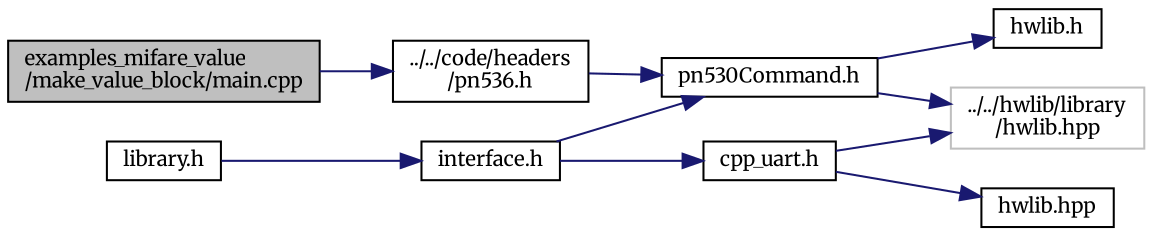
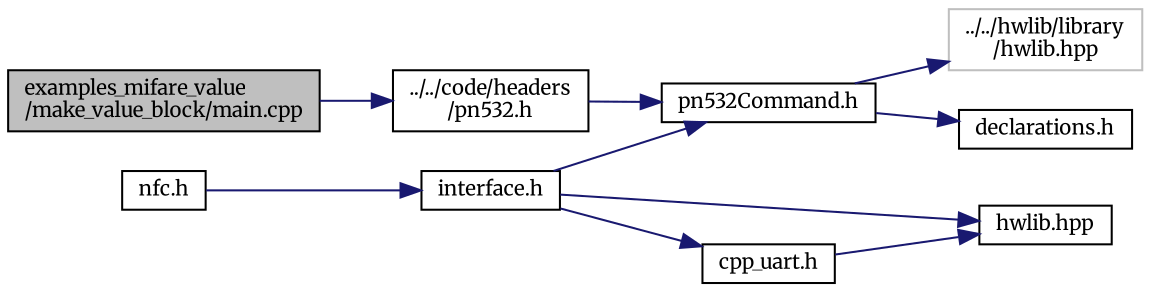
(1048, 29) -> (1046, 129)
(491, 71) -> (491, 101)
(770, 77) -> (769, 103)
(883, 143) -> none
(164, 161) -> (164, 190)
none -> (759, 207)
